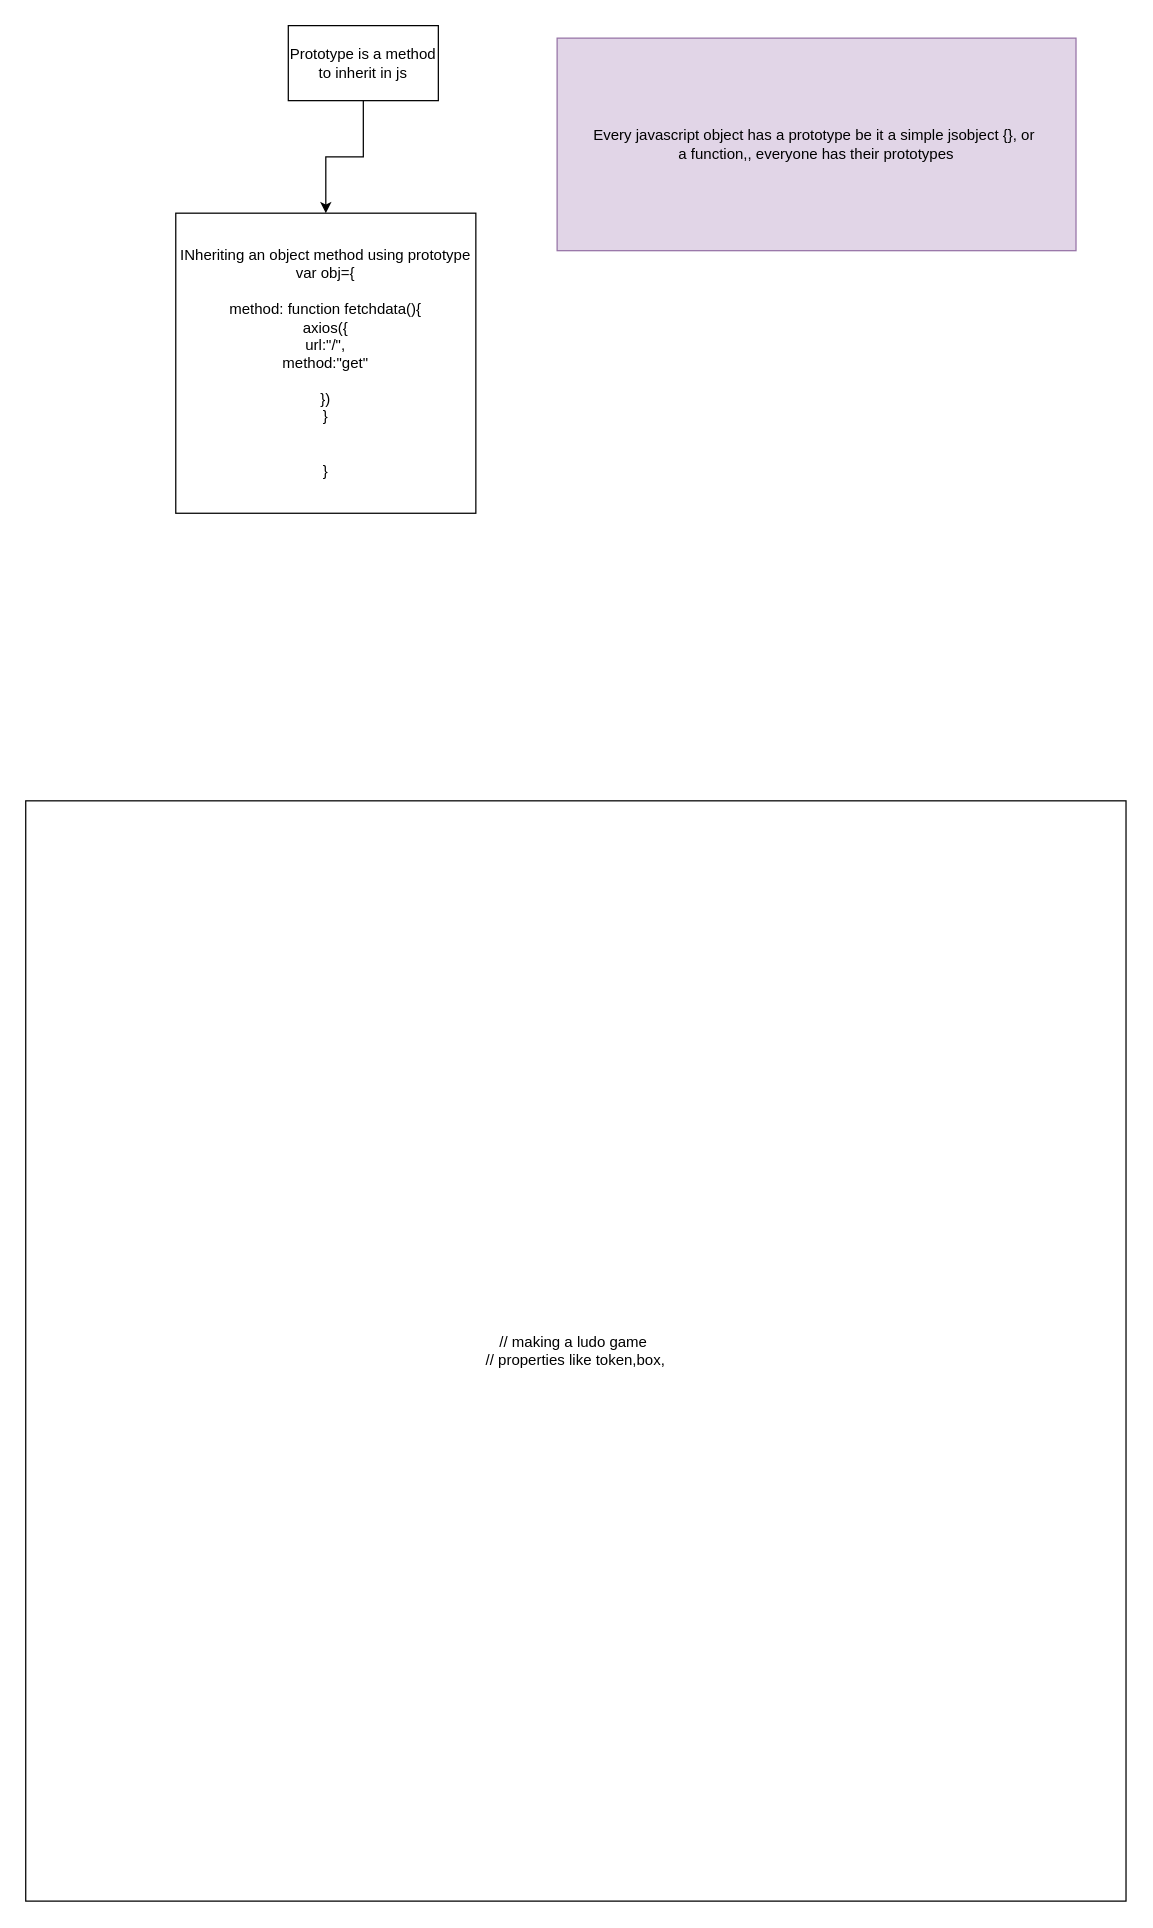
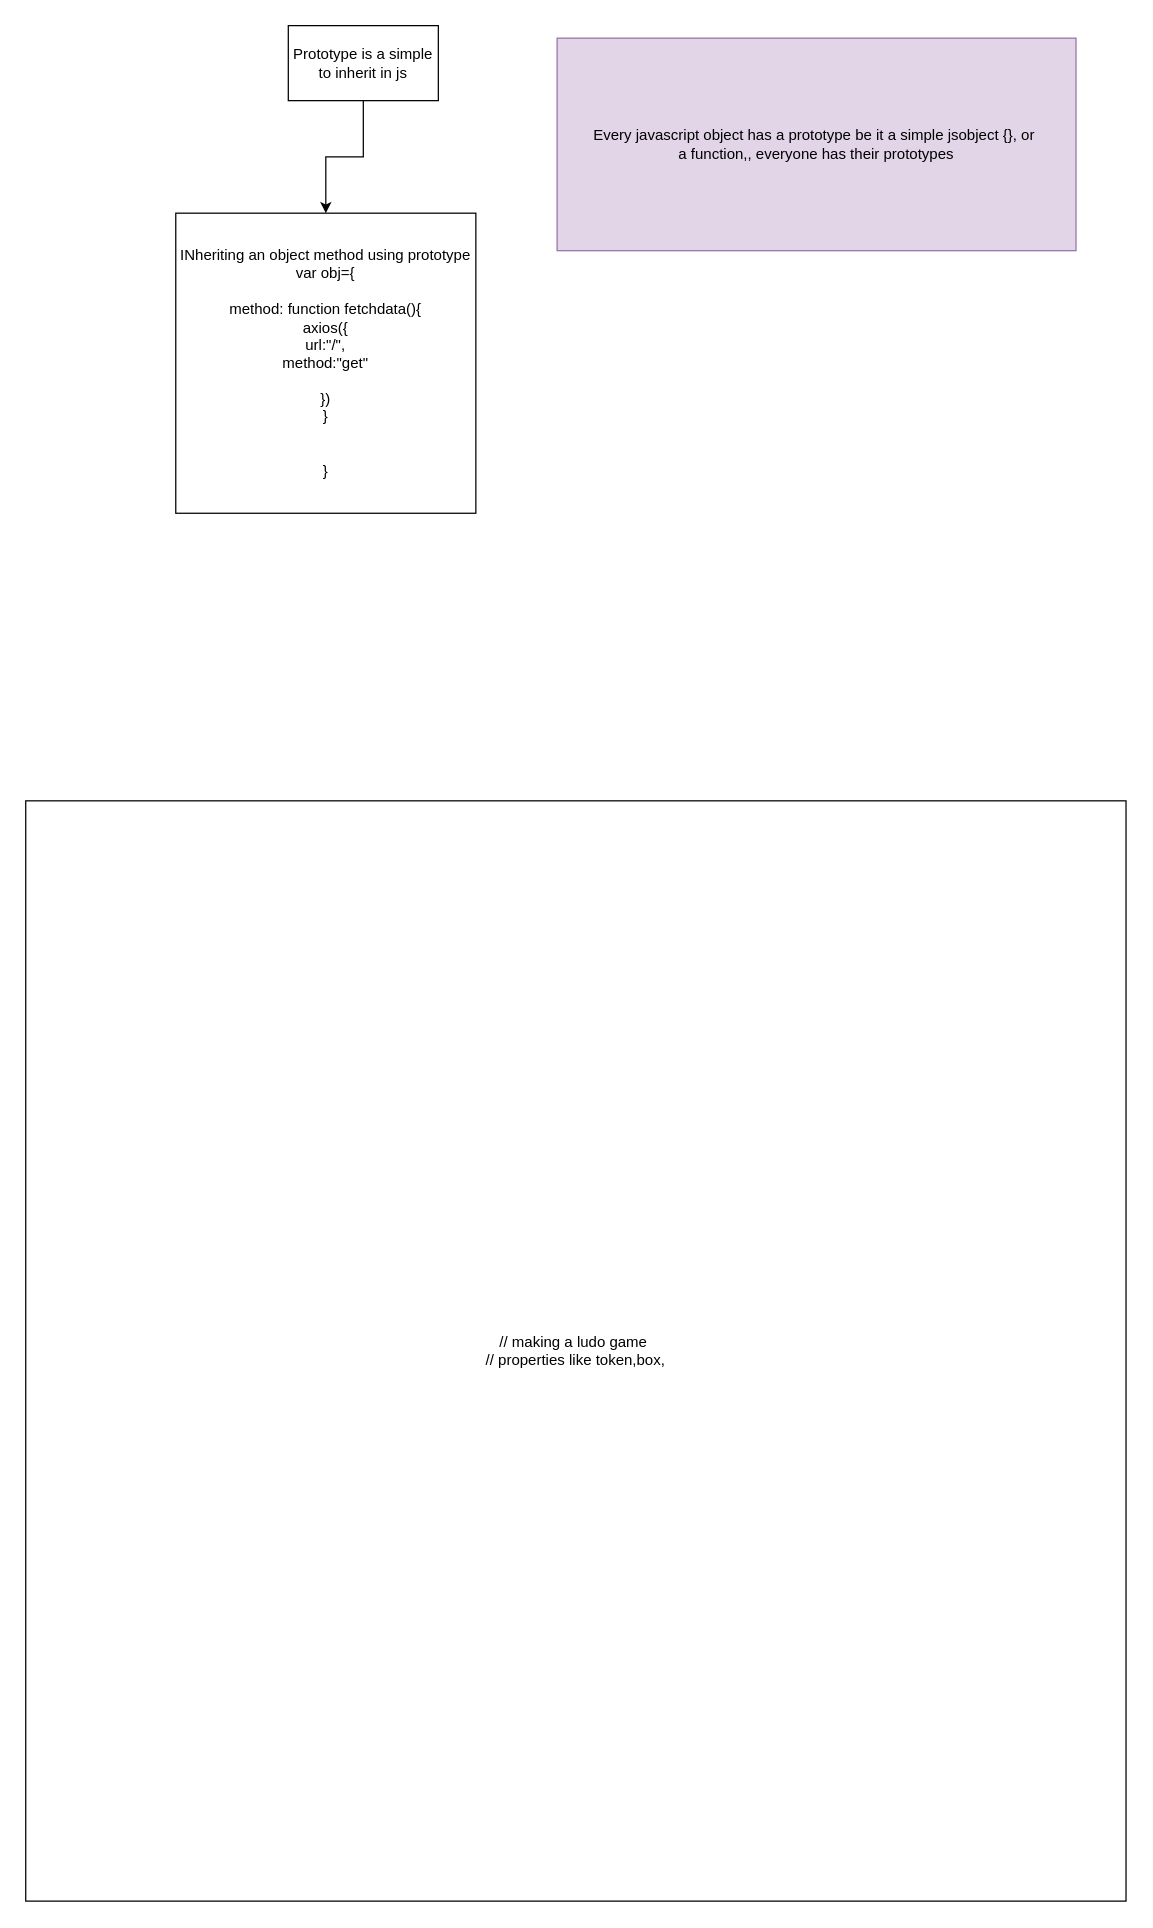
(363, 63) -> (363, 63)
